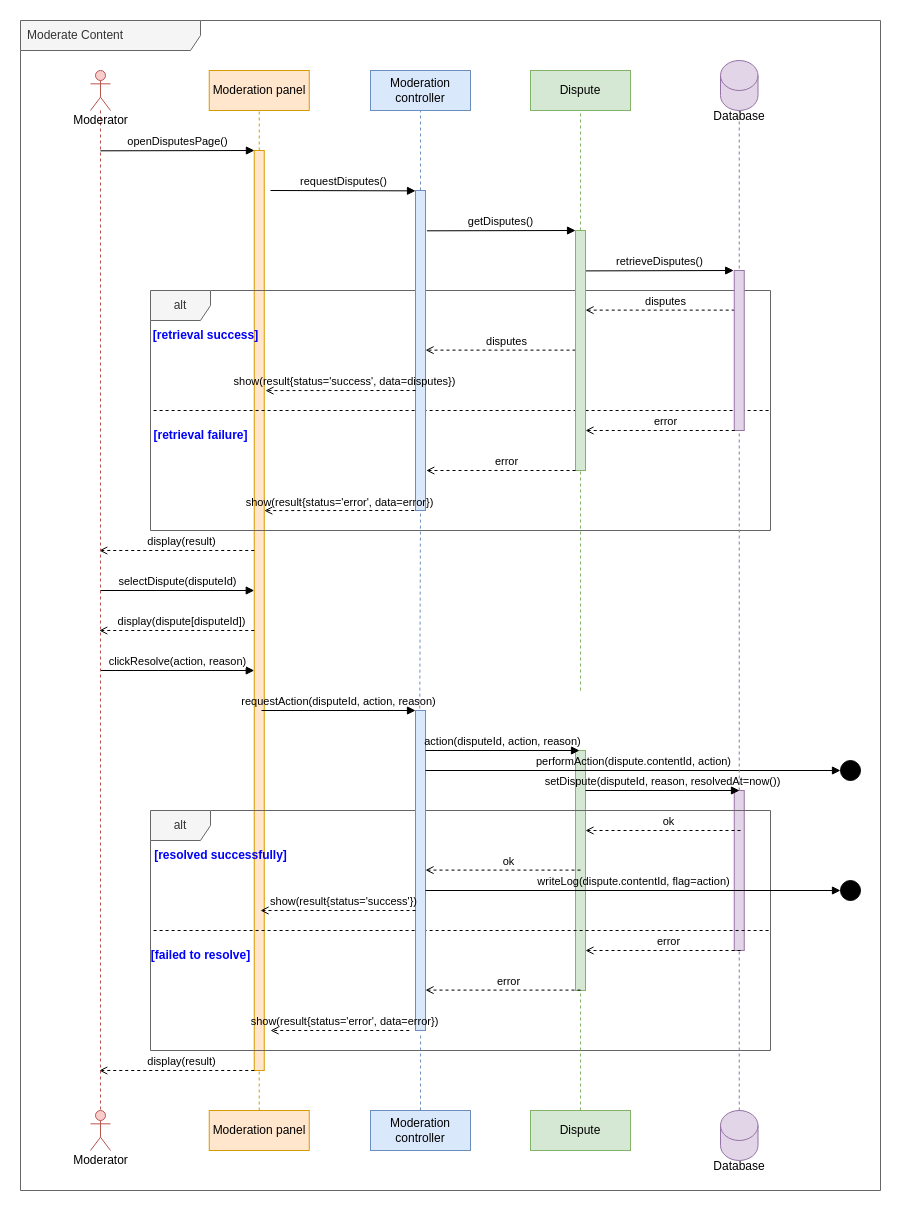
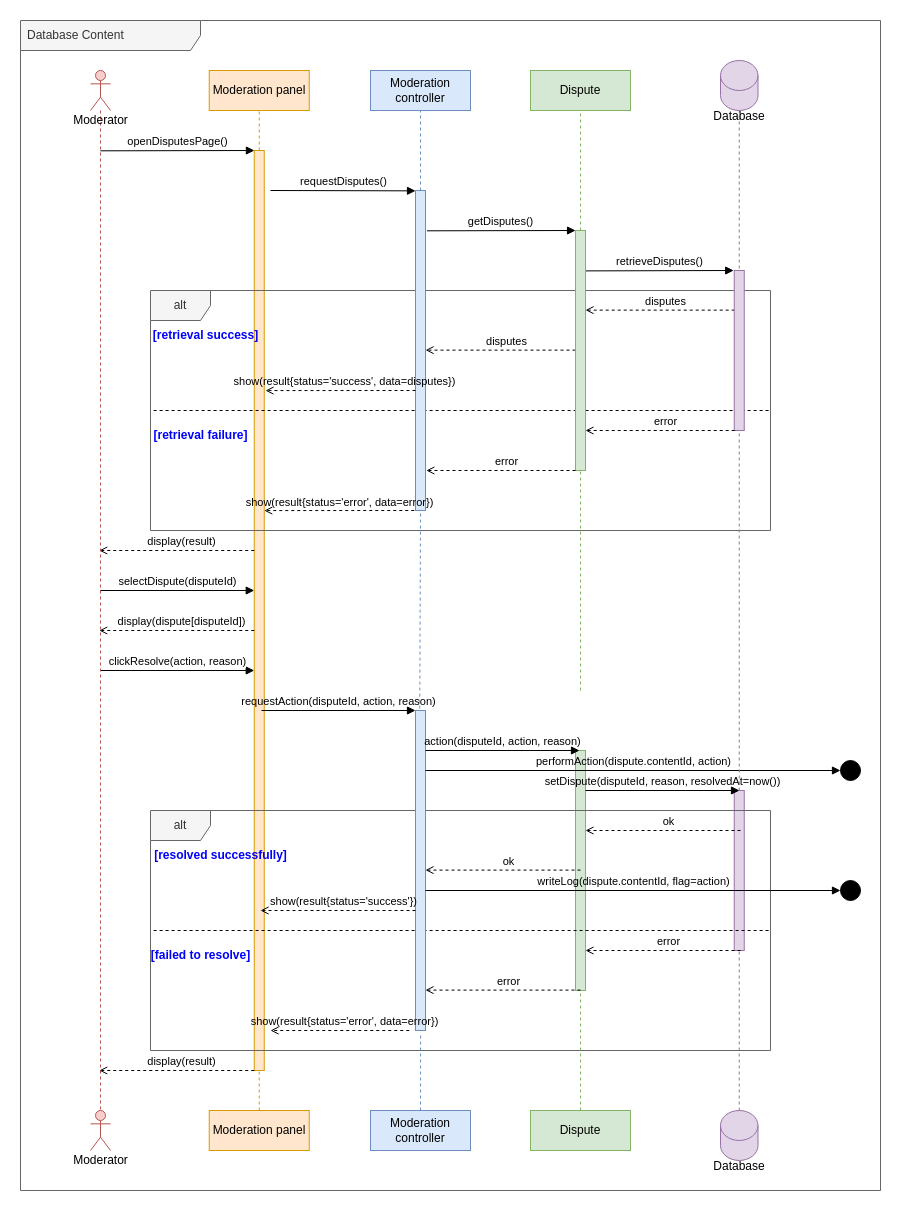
(80, 36) -> (80, 36)
